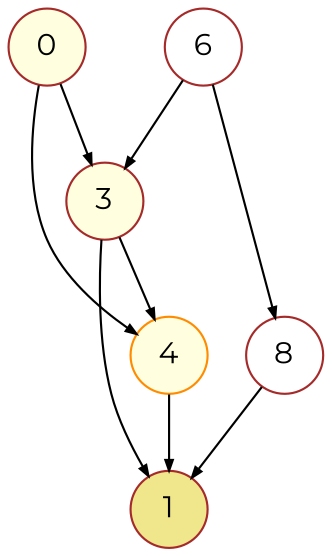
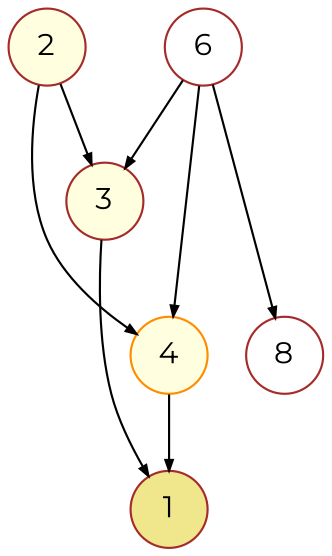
(47, 47) -> (47, 47)
(135, 273) -> (187, 196)
(230, 428) -> none
